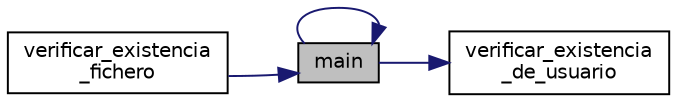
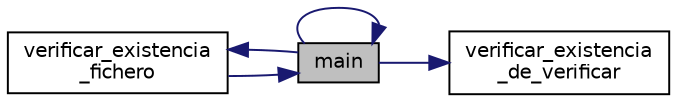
none -> (273, 51)
(559, 63) -> (559, 63)
